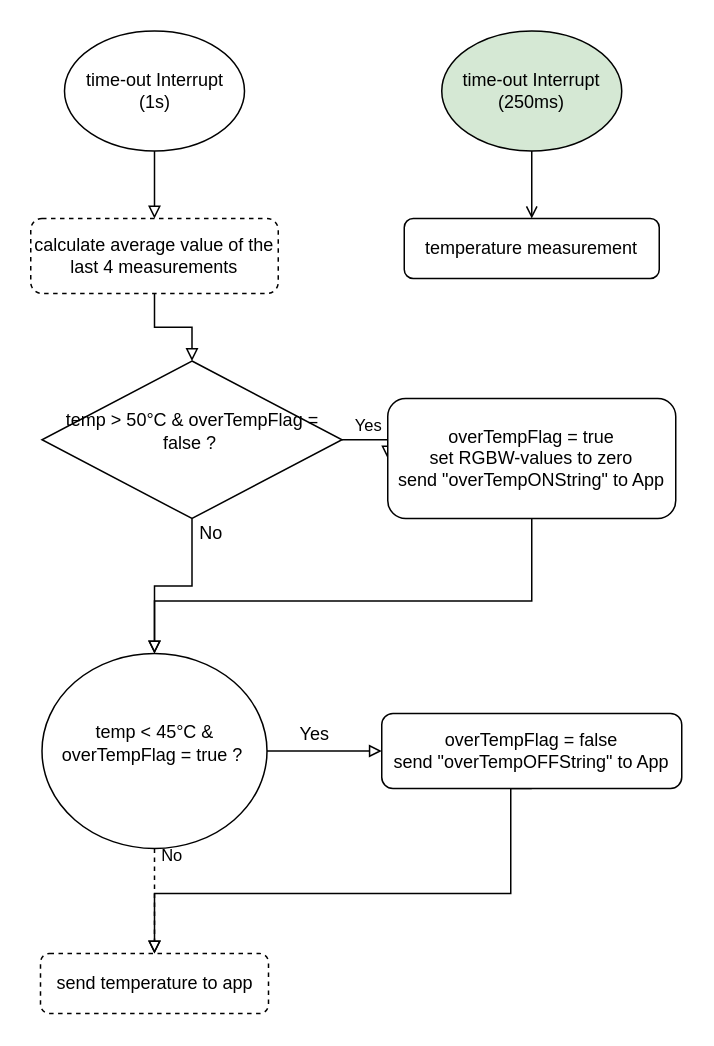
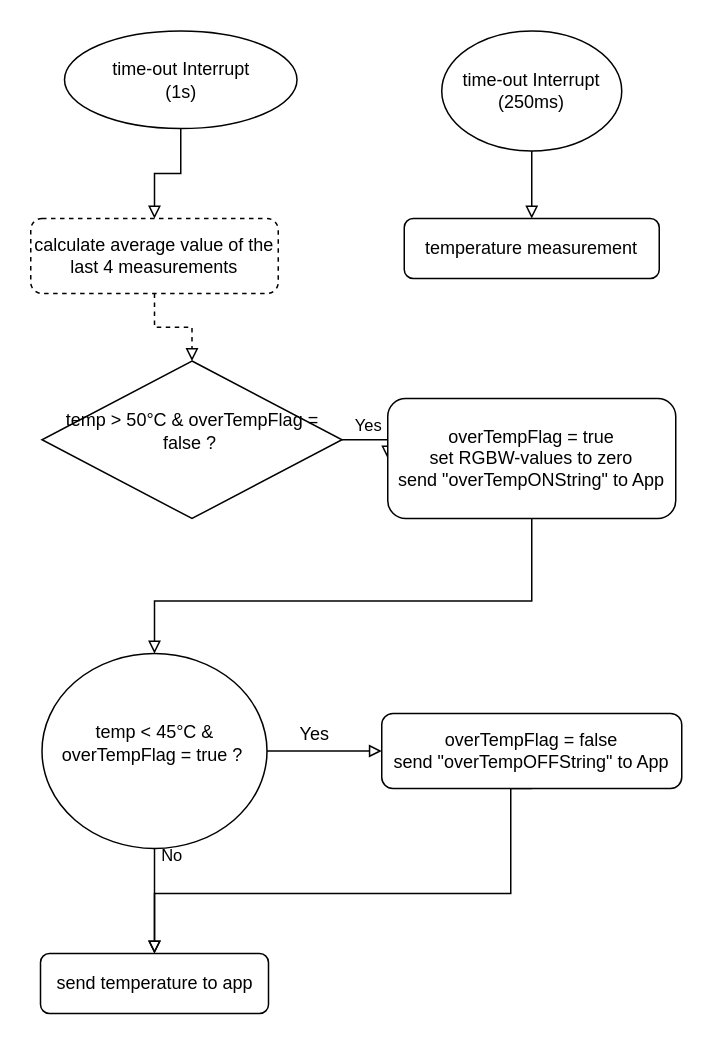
(155, 91) -> (181, 80)
(532, 91) -> (532, 91)
(532, 209) -> (532, 204)
(168, 327) -> (168, 327)
(192, 576) -> none
(155, 870) -> (155, 870)
(155, 983) -> (155, 983)
